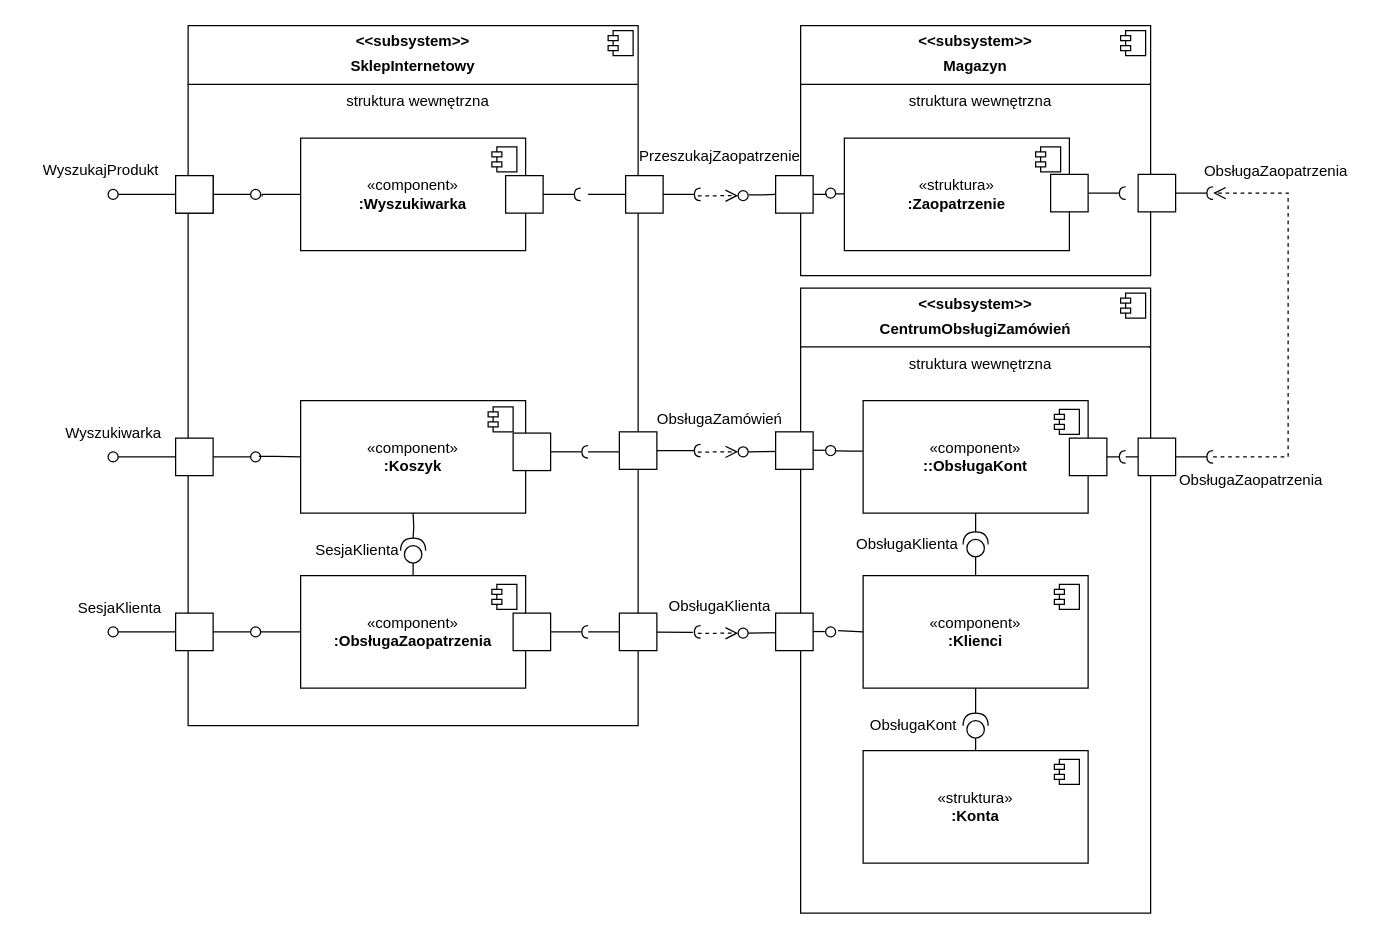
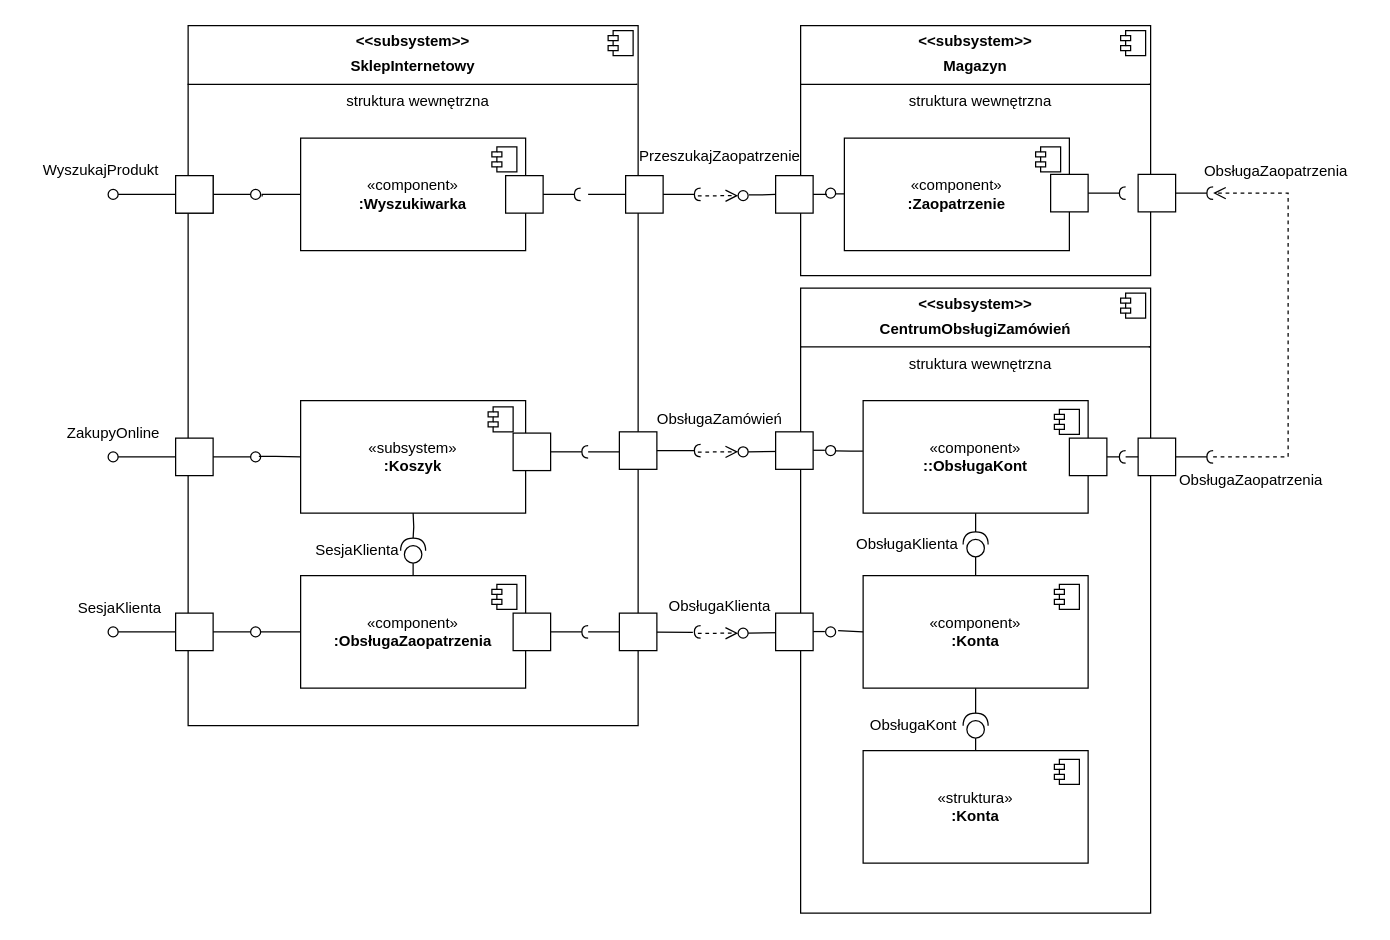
(957, 194) -> (957, 194)
(114, 433) -> (114, 433)
(413, 457) -> (413, 457)
(976, 632) -> (976, 632)
